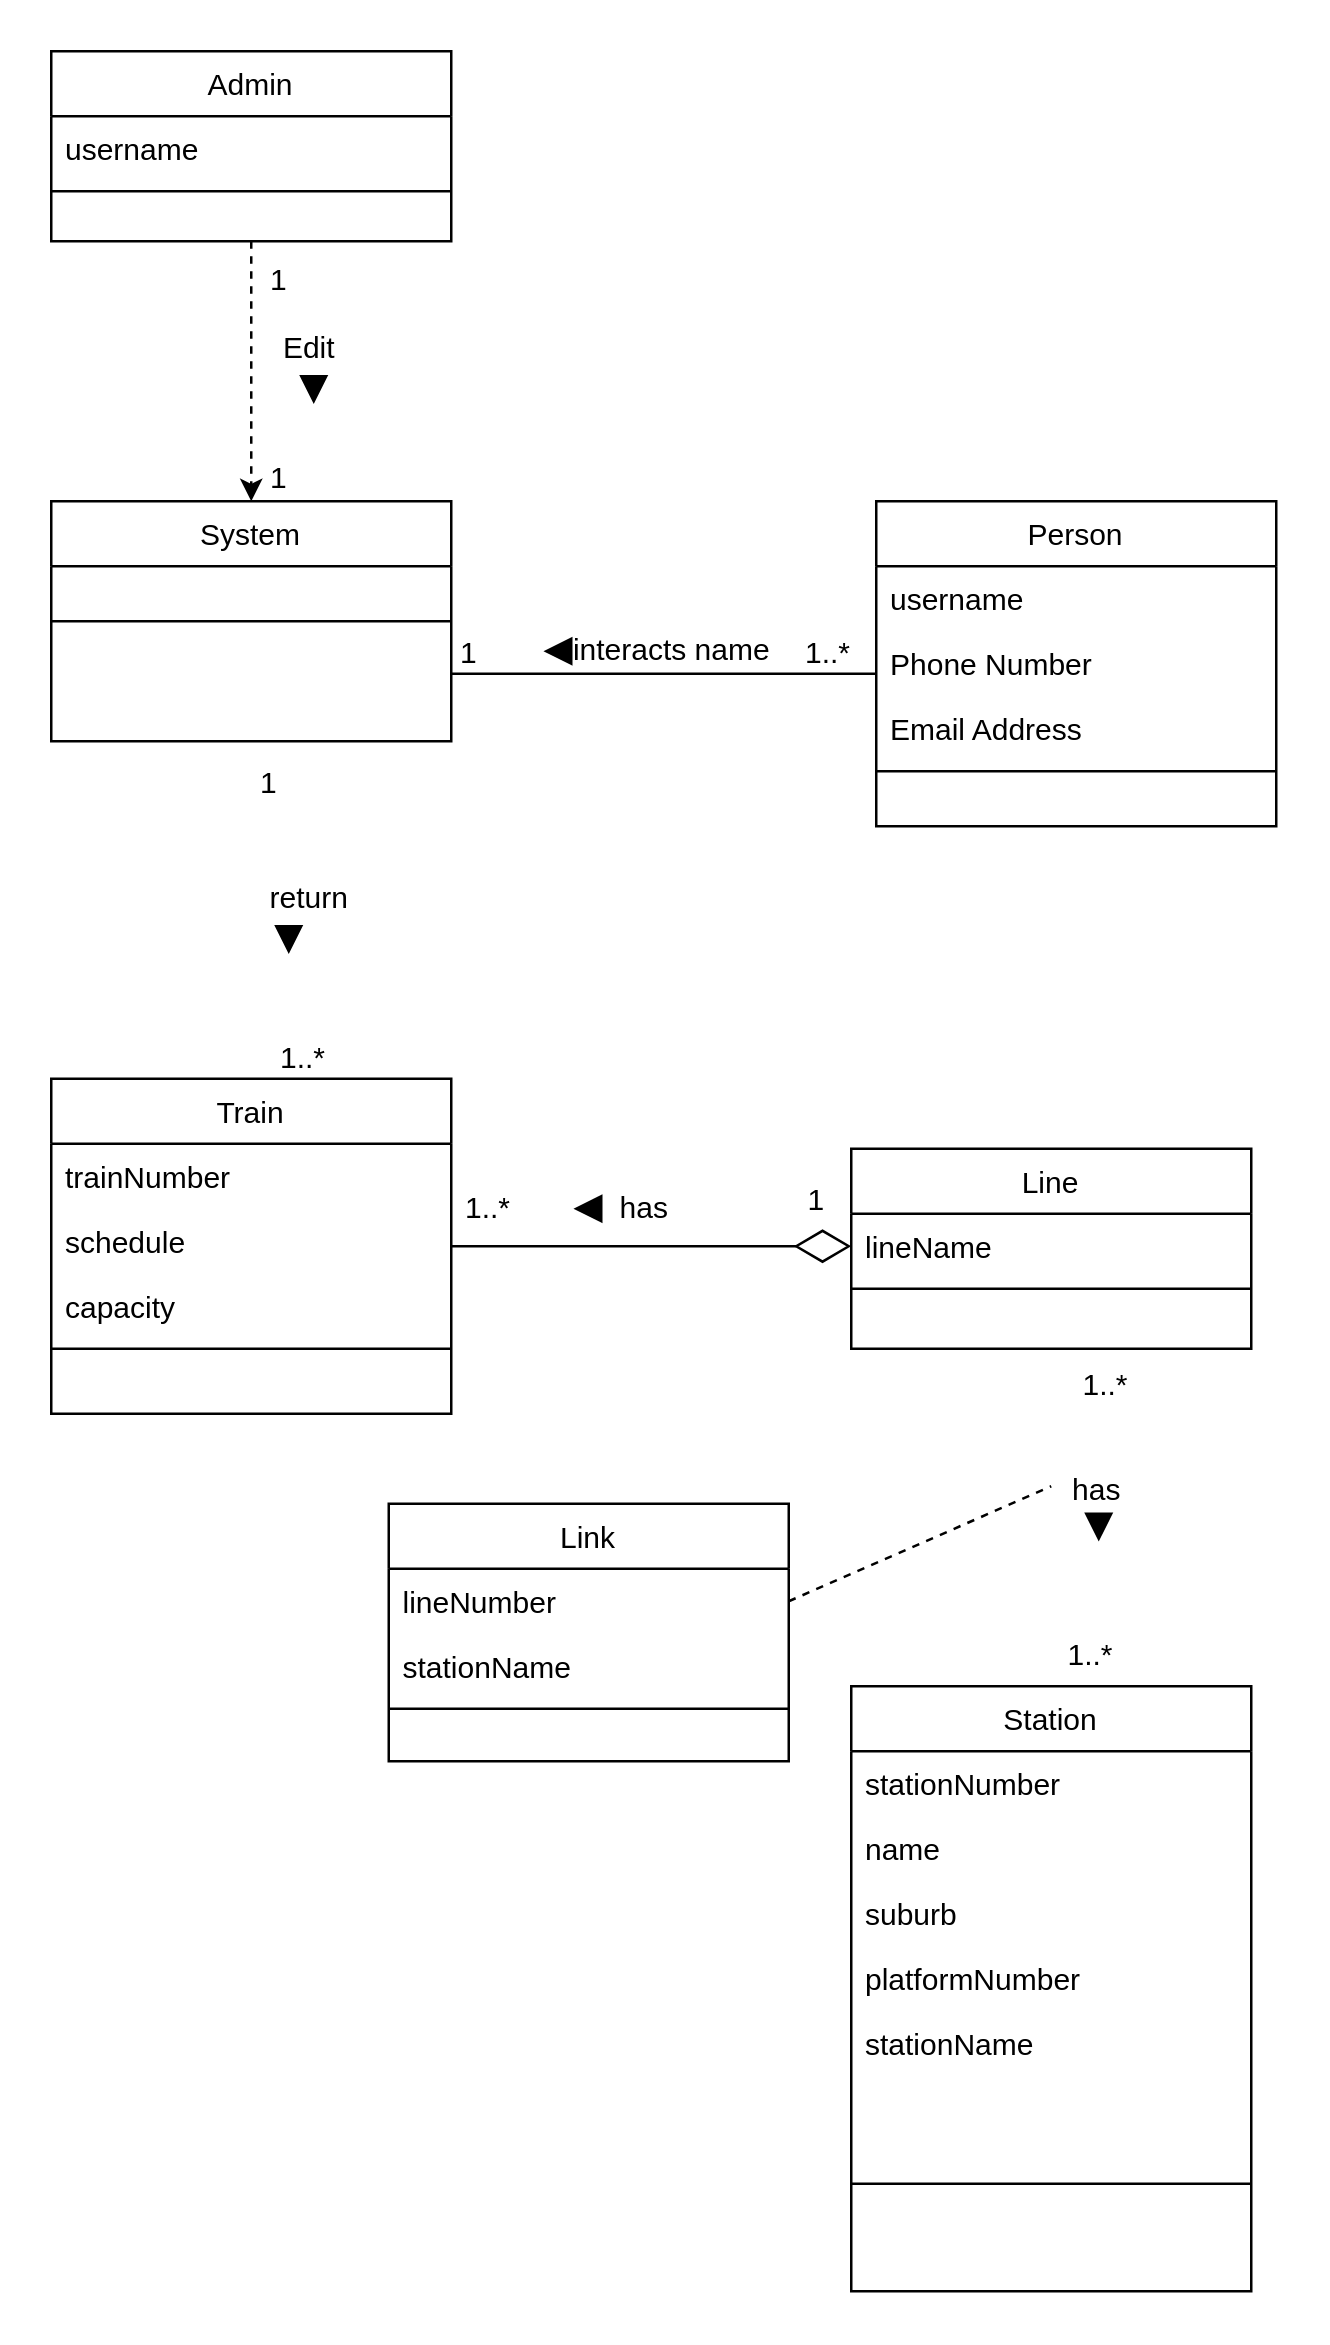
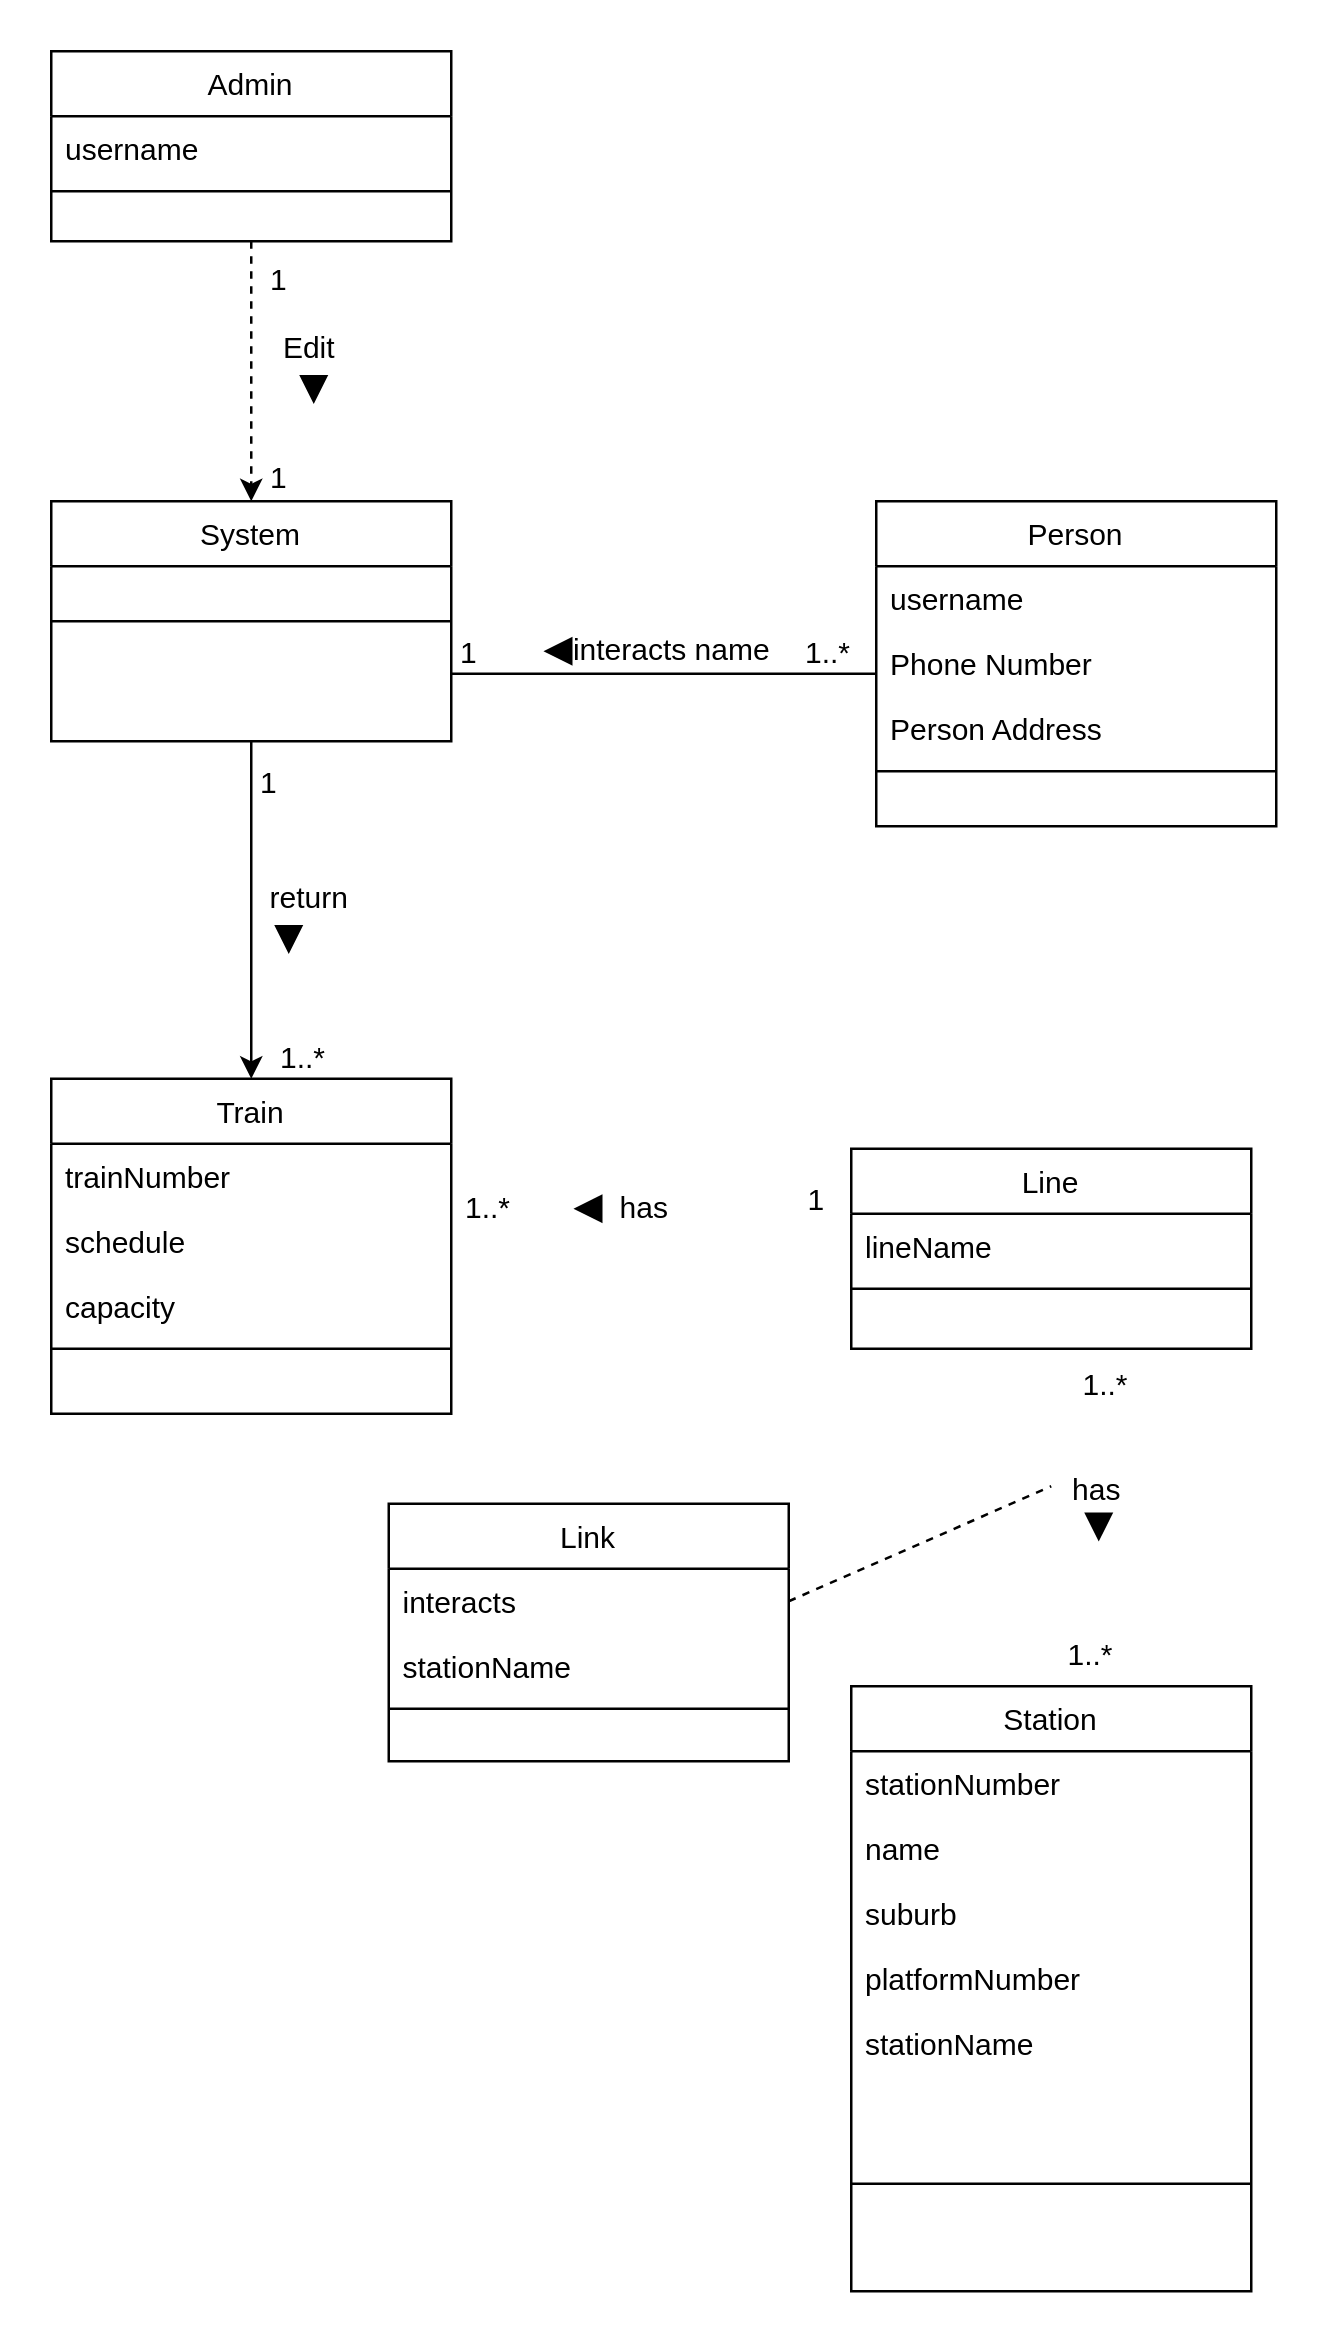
(988, 730) -> (1004, 730)
none -> (251, 905)
(625, 1246) -> none
(479, 1603) -> (474, 1603)
